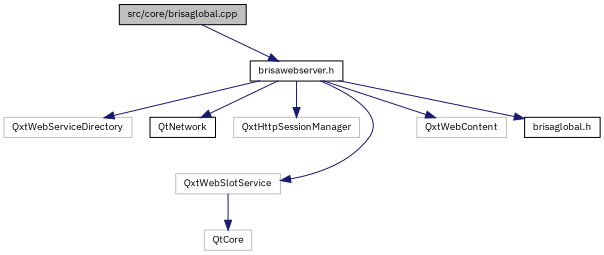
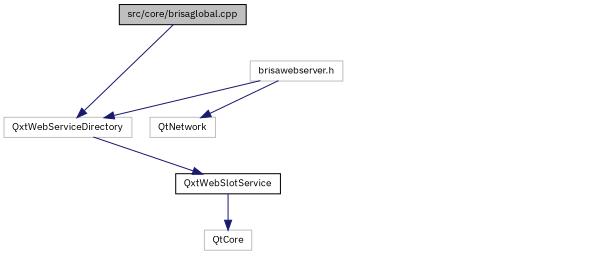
(235, 41) -> (129, 67)
(297, 71) -> (297, 71)
(183, 127) -> (183, 127)
(297, 127) -> none
(462, 127) -> none
(562, 127) -> none
(367, 140) -> (143, 154)
(228, 184) -> (228, 184)
